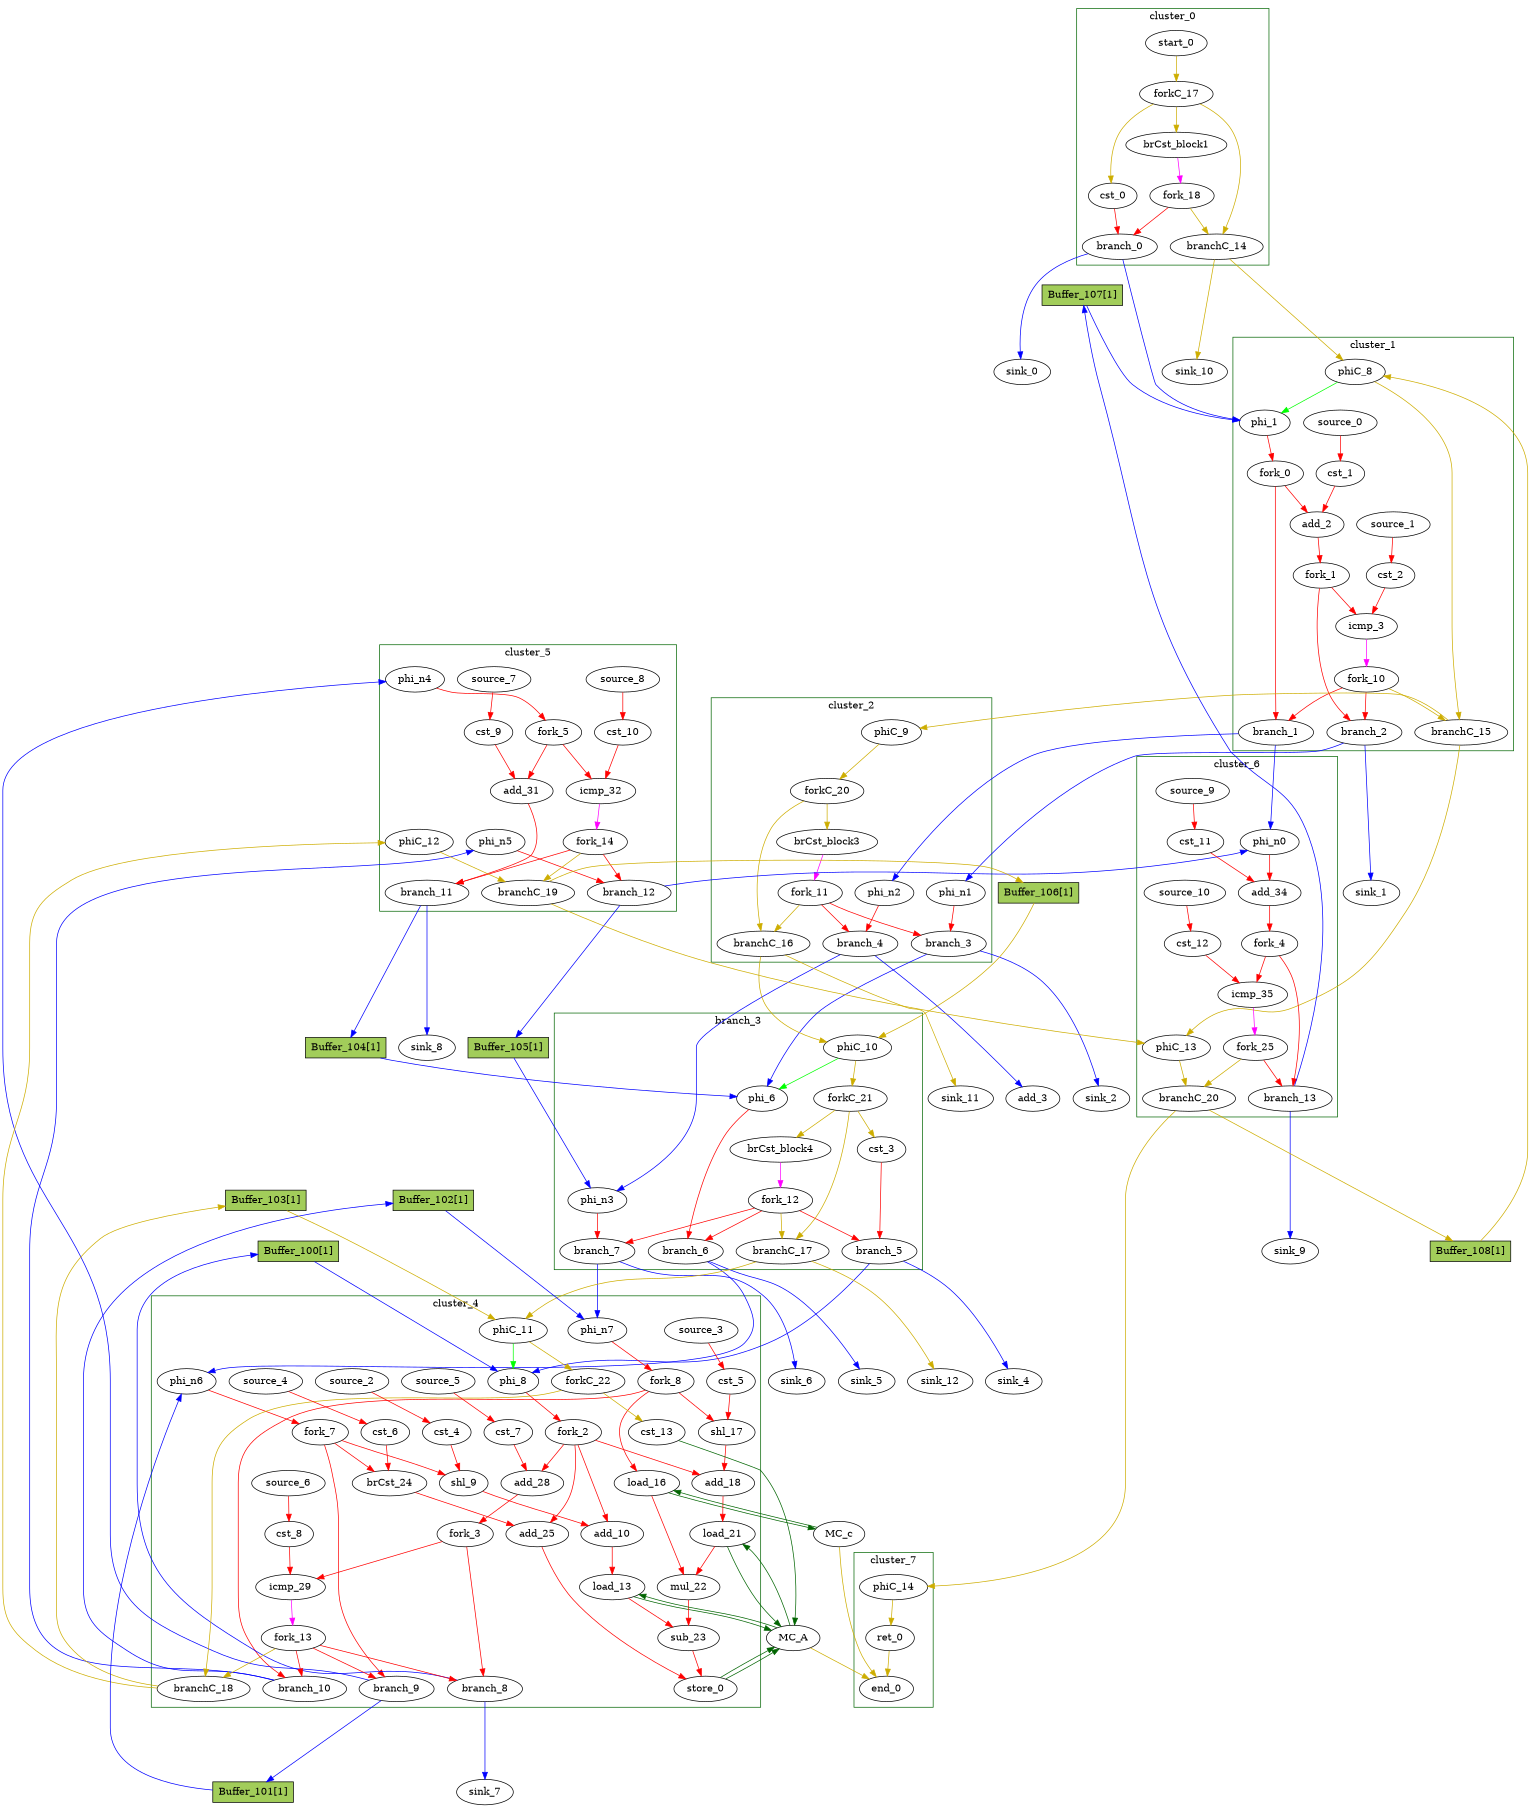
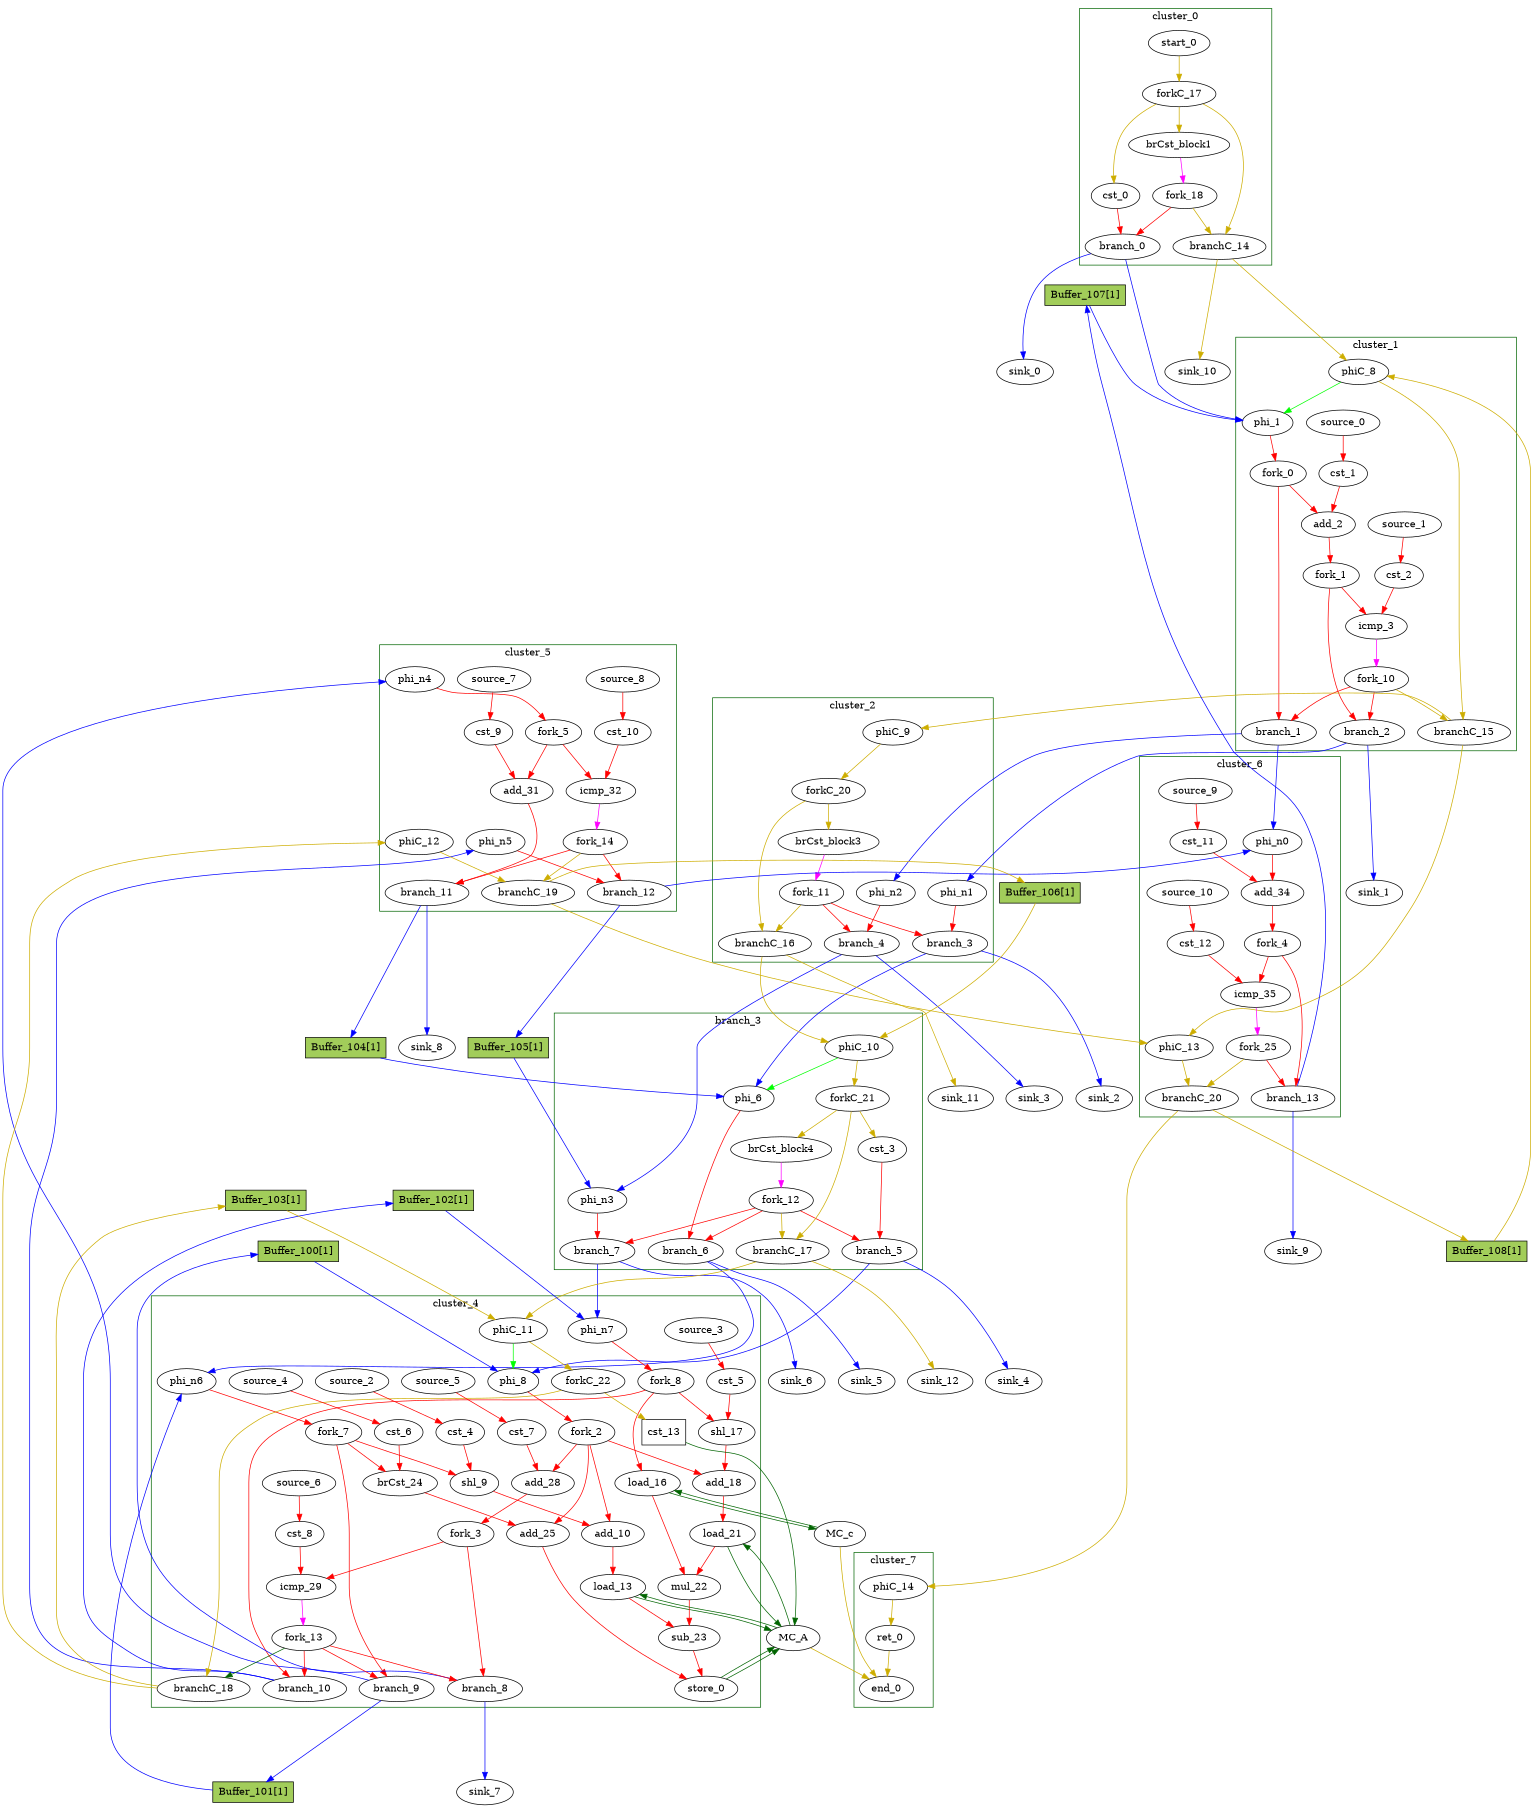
(1033, 1099) -> (1034, 1099)
(657, 1432) -> (664, 1432)
(255, 1660) -> (263, 1659)
